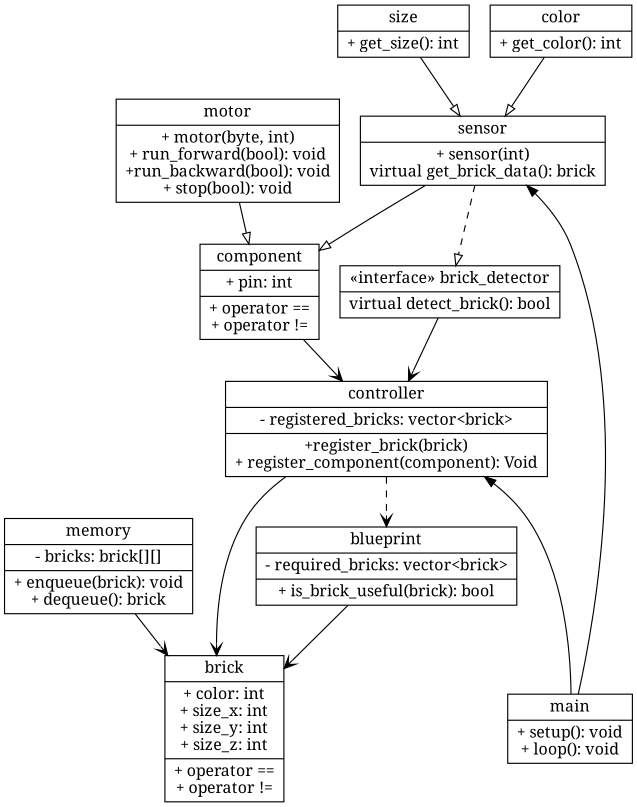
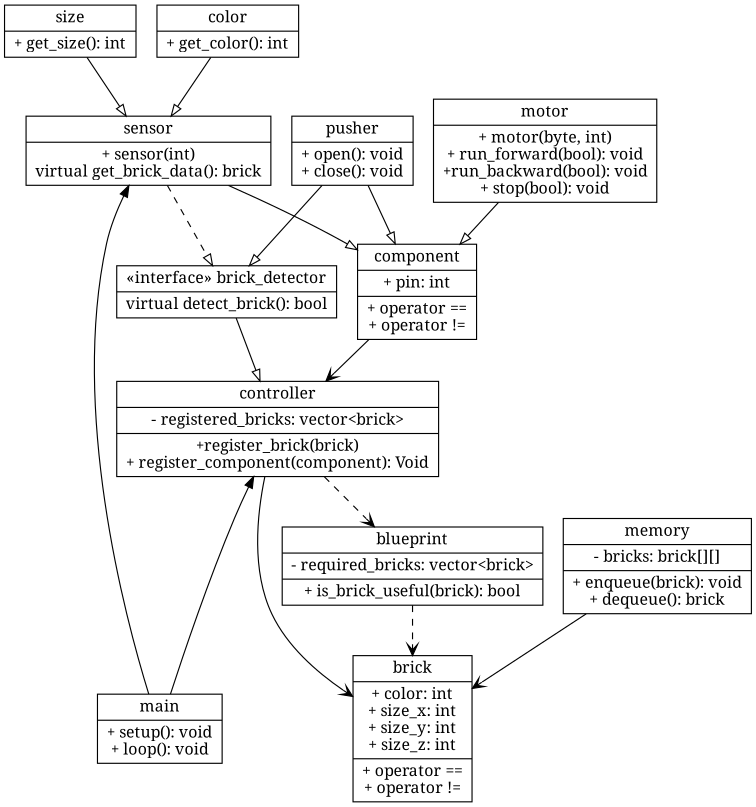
none -> (352, 151)
(426, 344) -> (246, 344)
(320, 633) -> (413, 625)
